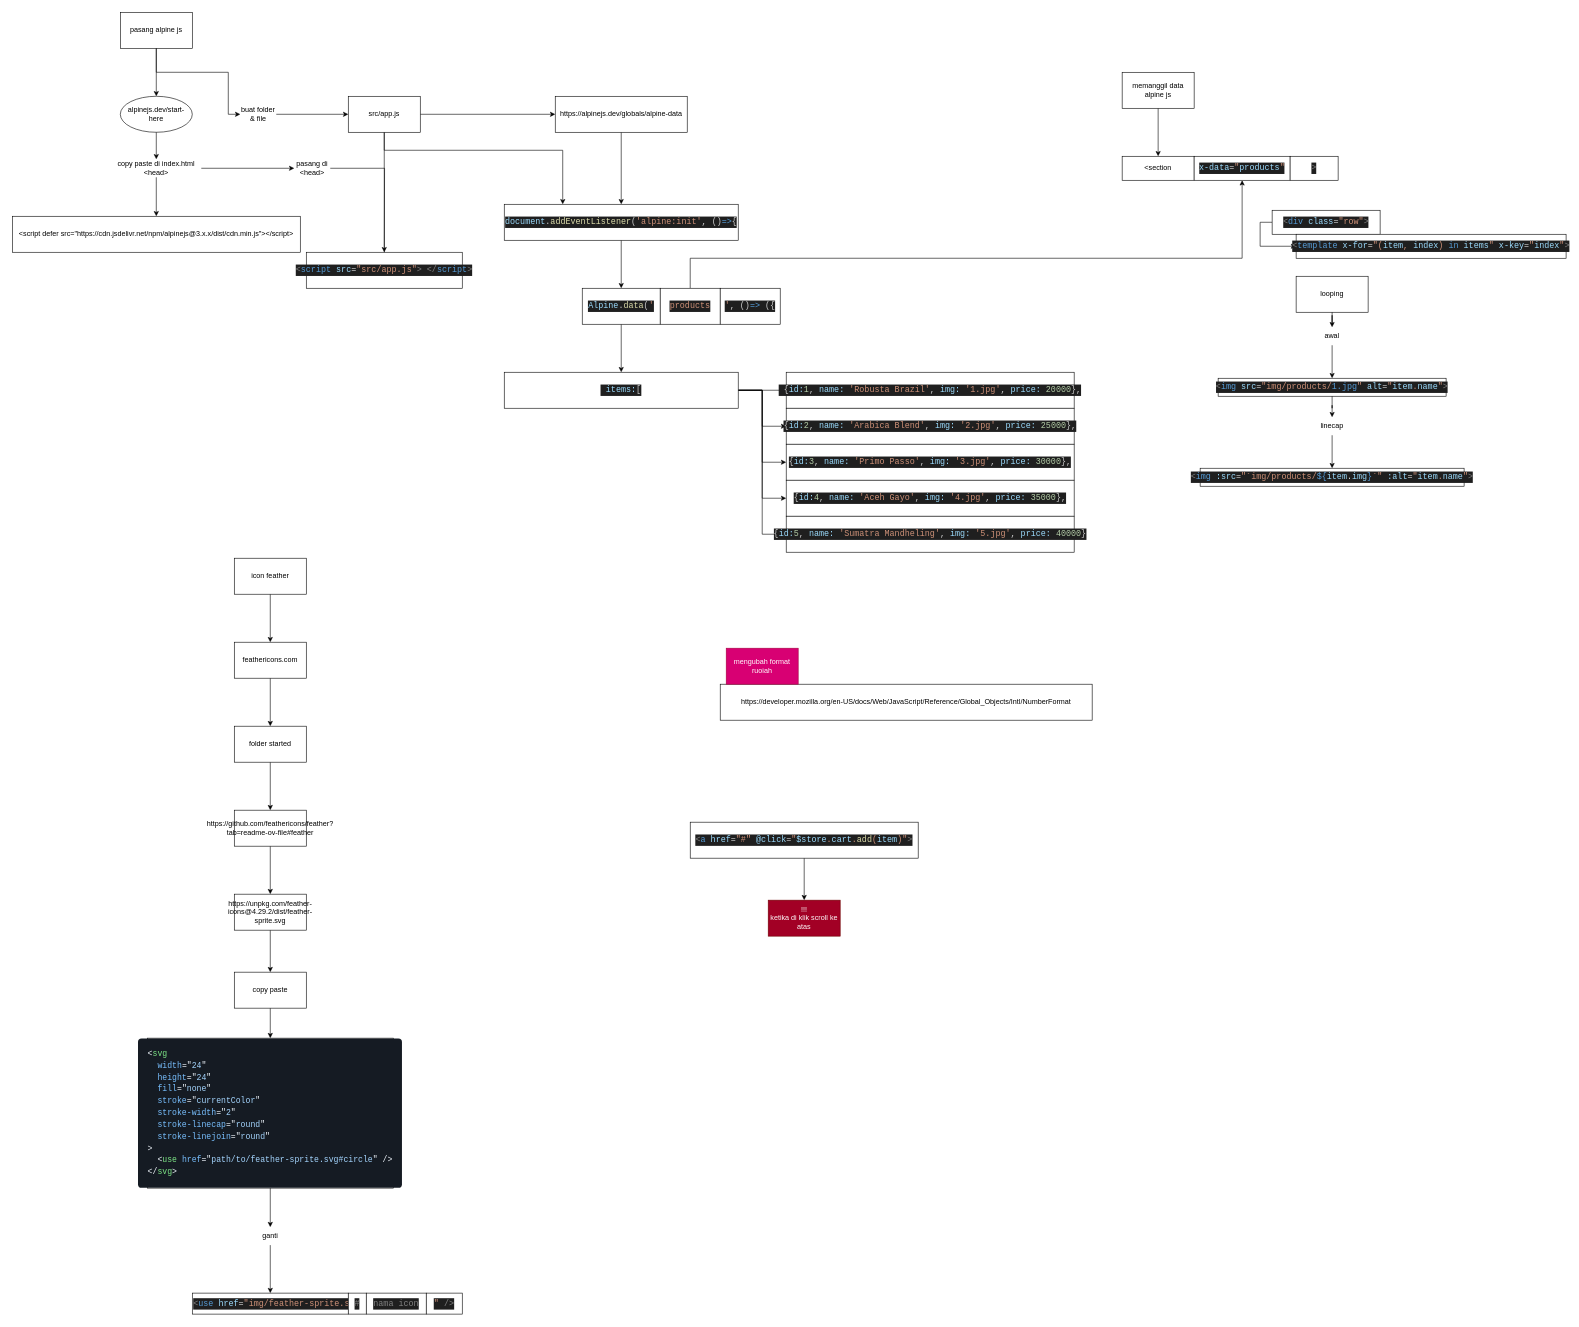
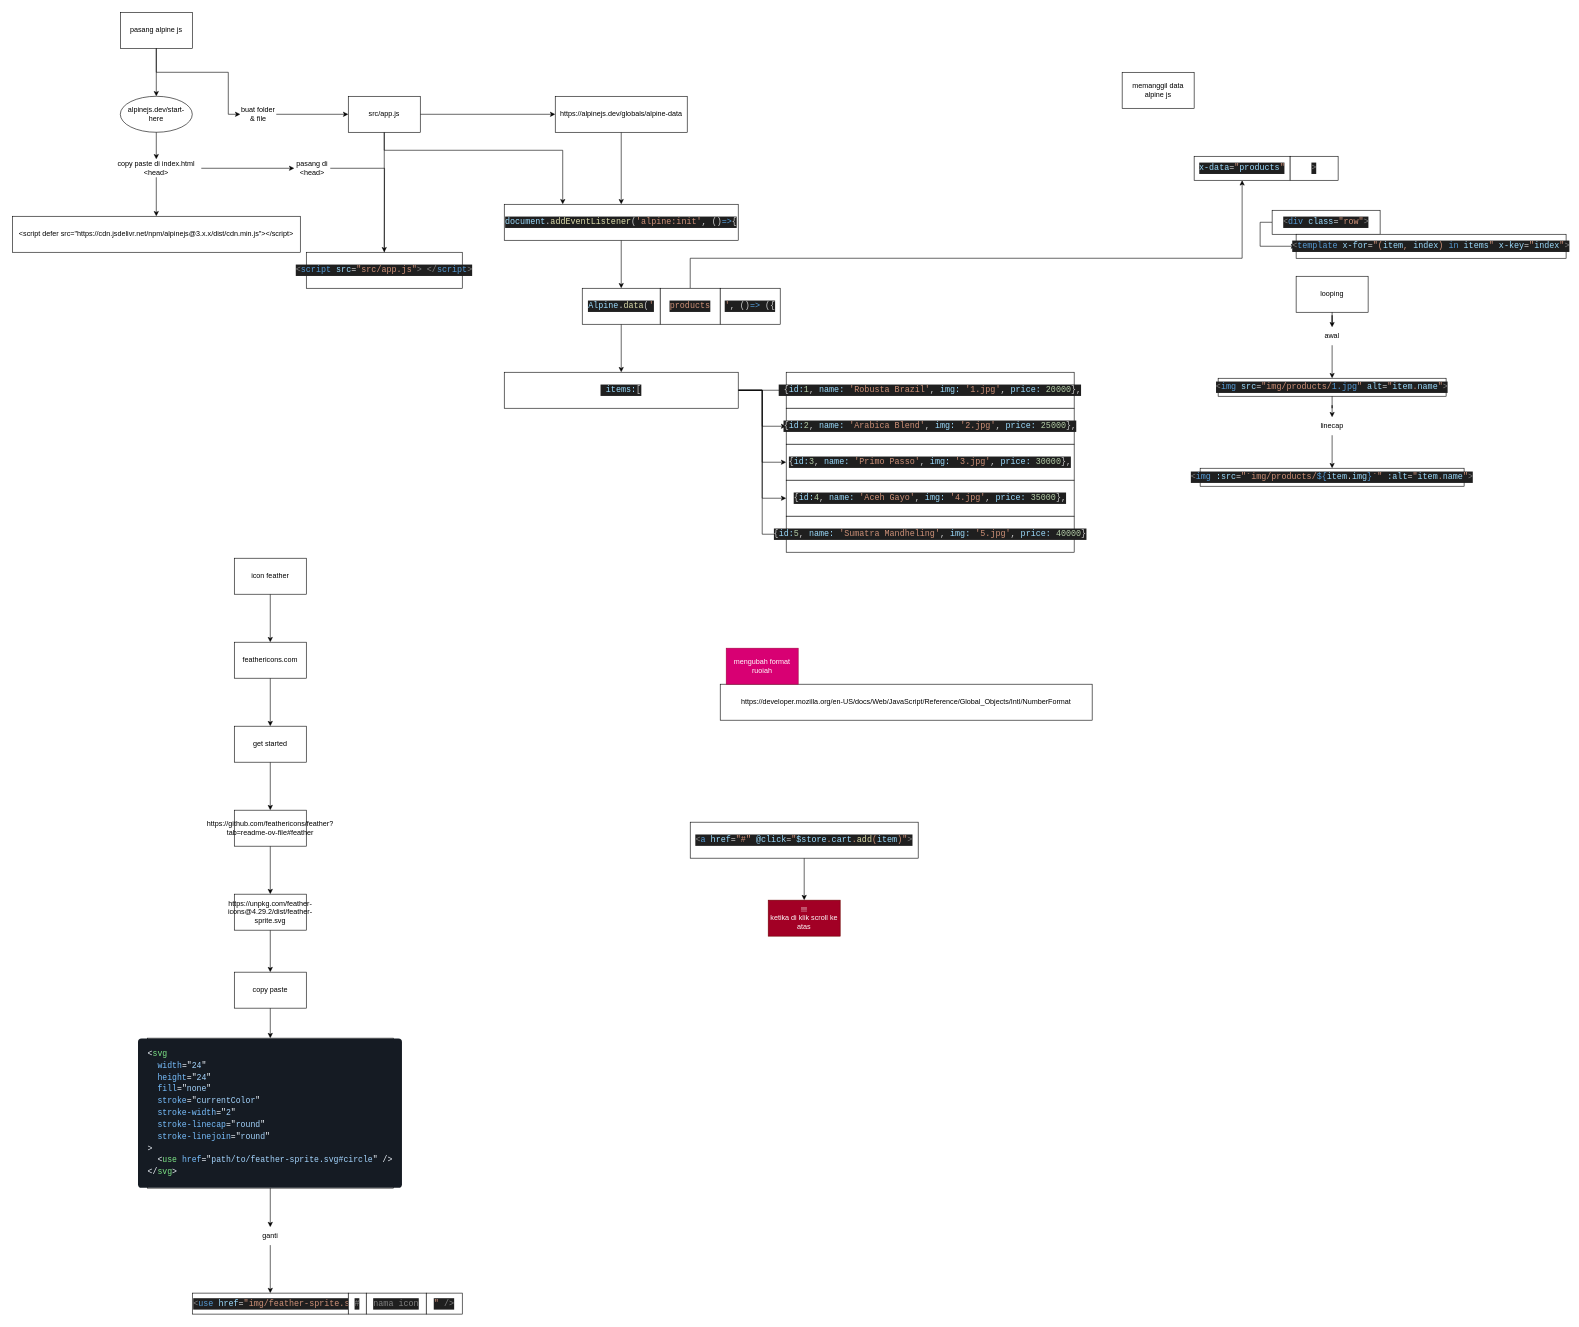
(1158, 150) -> none
(1158, 168) -> none
(270, 744) -> (270, 744)
